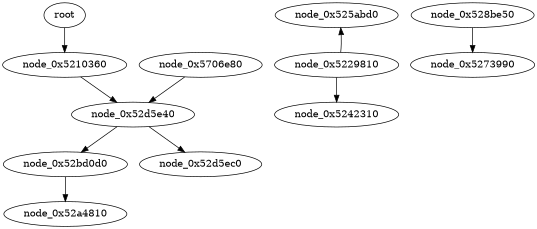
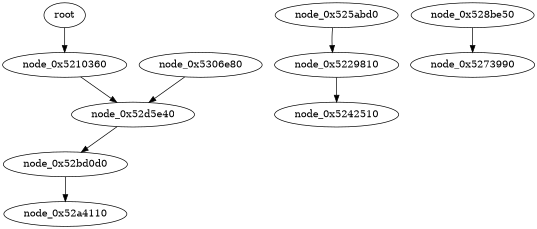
(341, 44) -> (332, 37)
(201, 65) -> (201, 65)
(337, 115) -> (337, 115)
(201, 164) -> none
(65, 214) -> (65, 214)
